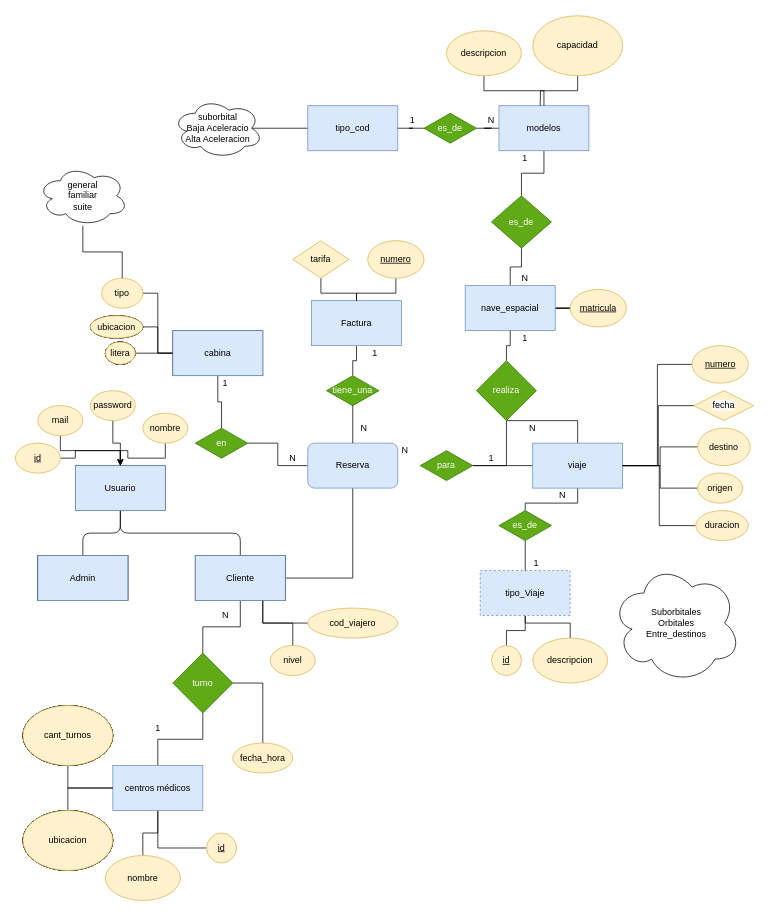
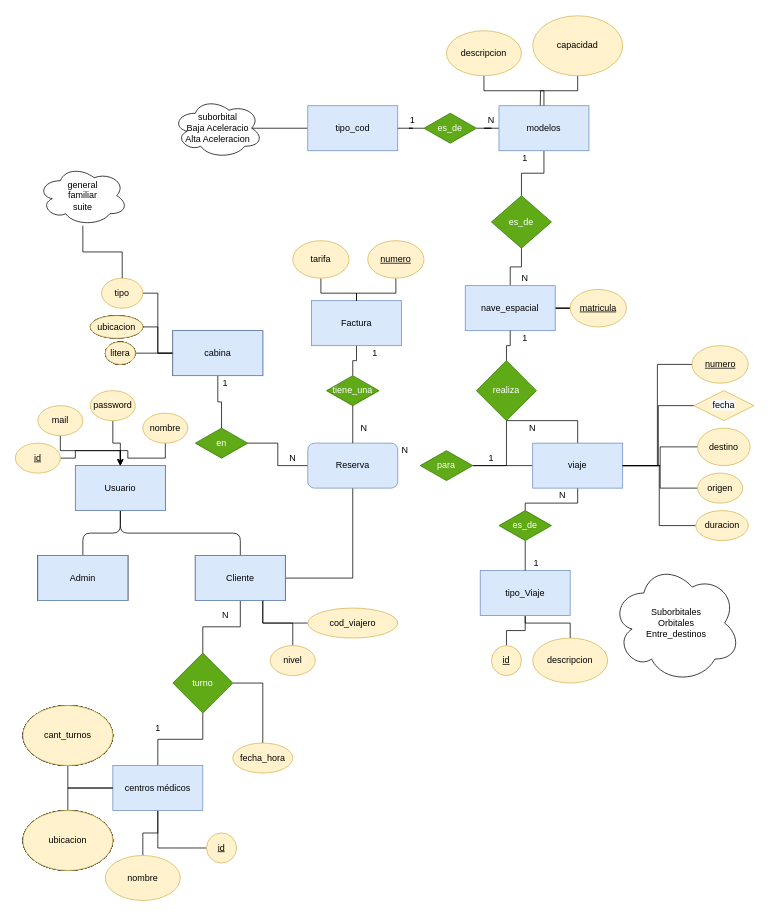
(321, 259) -> (321, 259)
(525, 593) -> (525, 593)
